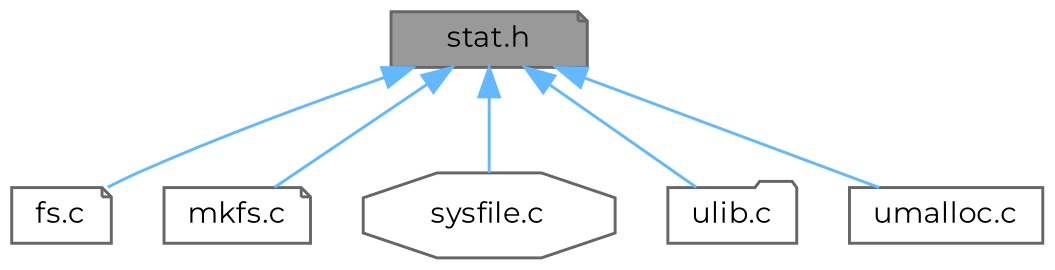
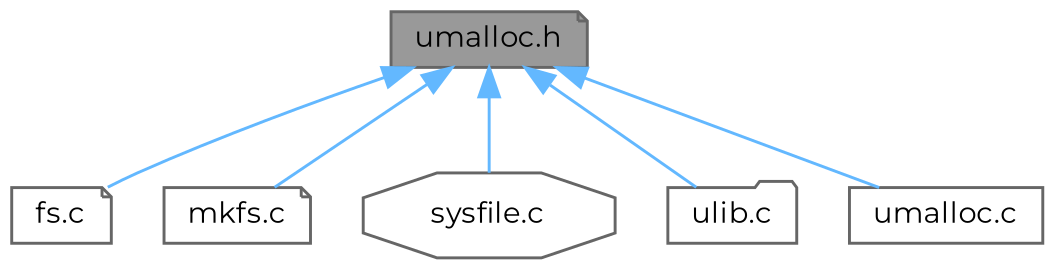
(489, 40) -> (489, 40)
